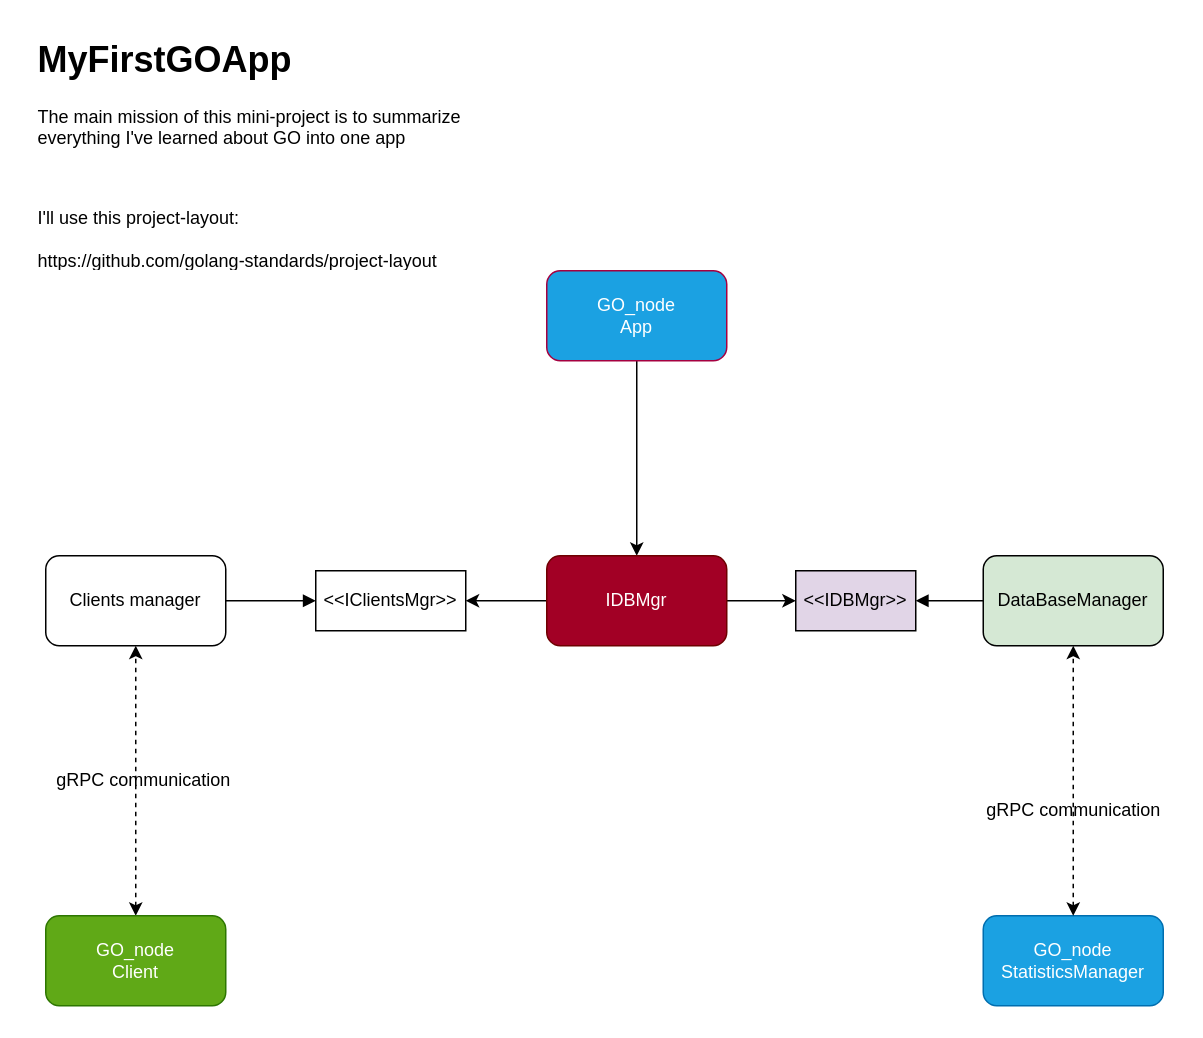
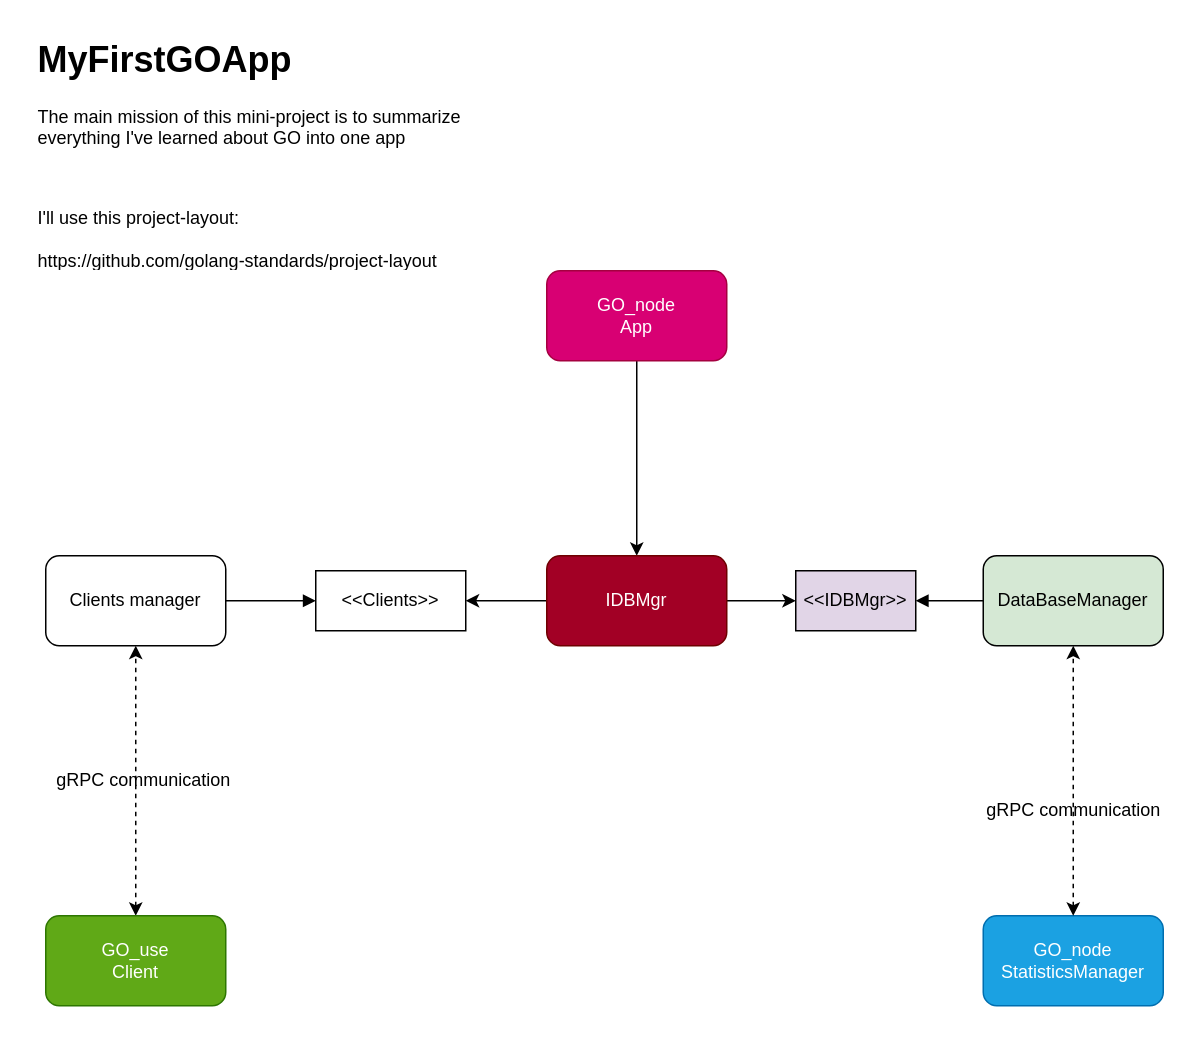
(637, 316) -> (637, 316)
(391, 601) -> (391, 601)
(136, 961) -> (136, 961)
